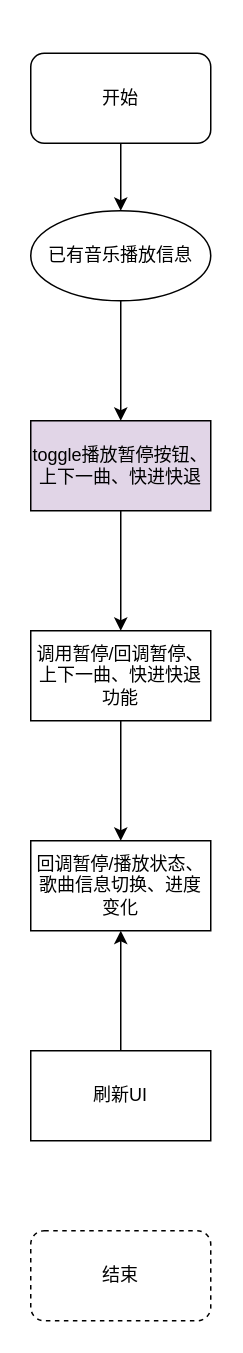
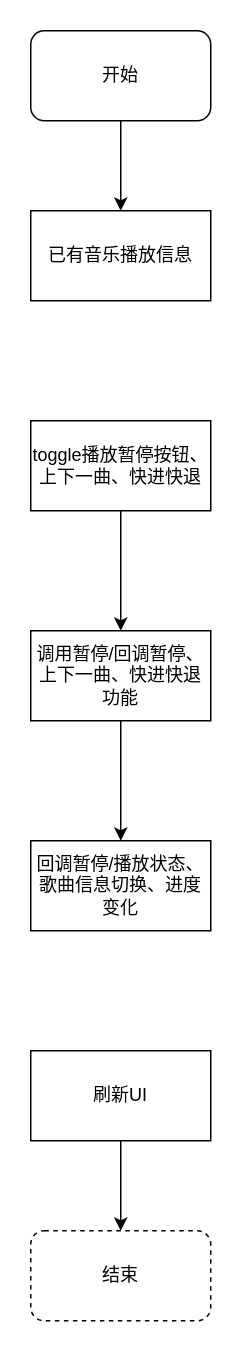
(121, 98) -> (121, 76)
(121, 256) -> (121, 256)
(121, 356) -> none
(121, 466) -> (121, 466)
(121, 996) -> (121, 1181)
